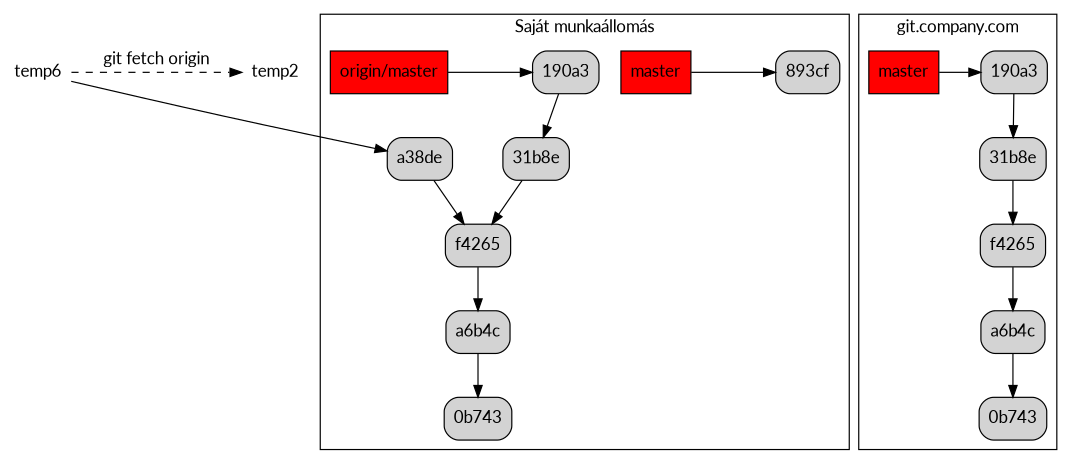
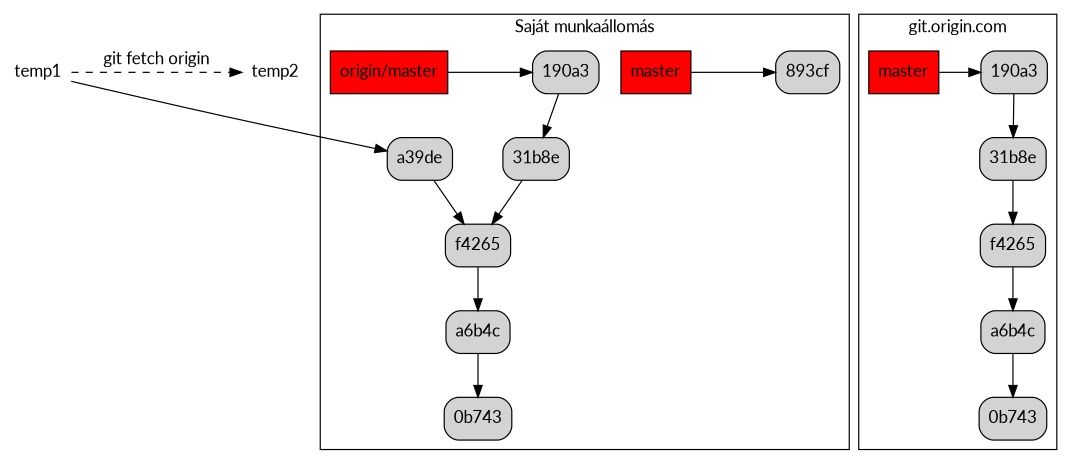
(958, 28) -> (958, 28)
(38, 72) -> (38, 72)
(420, 159) -> (420, 159)
